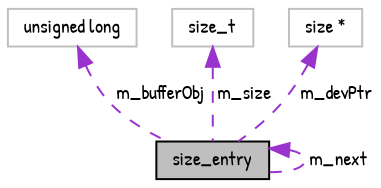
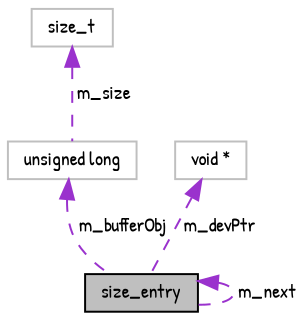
(326, 28) -> (211, 160)
(213, 104) -> (72, 104)
